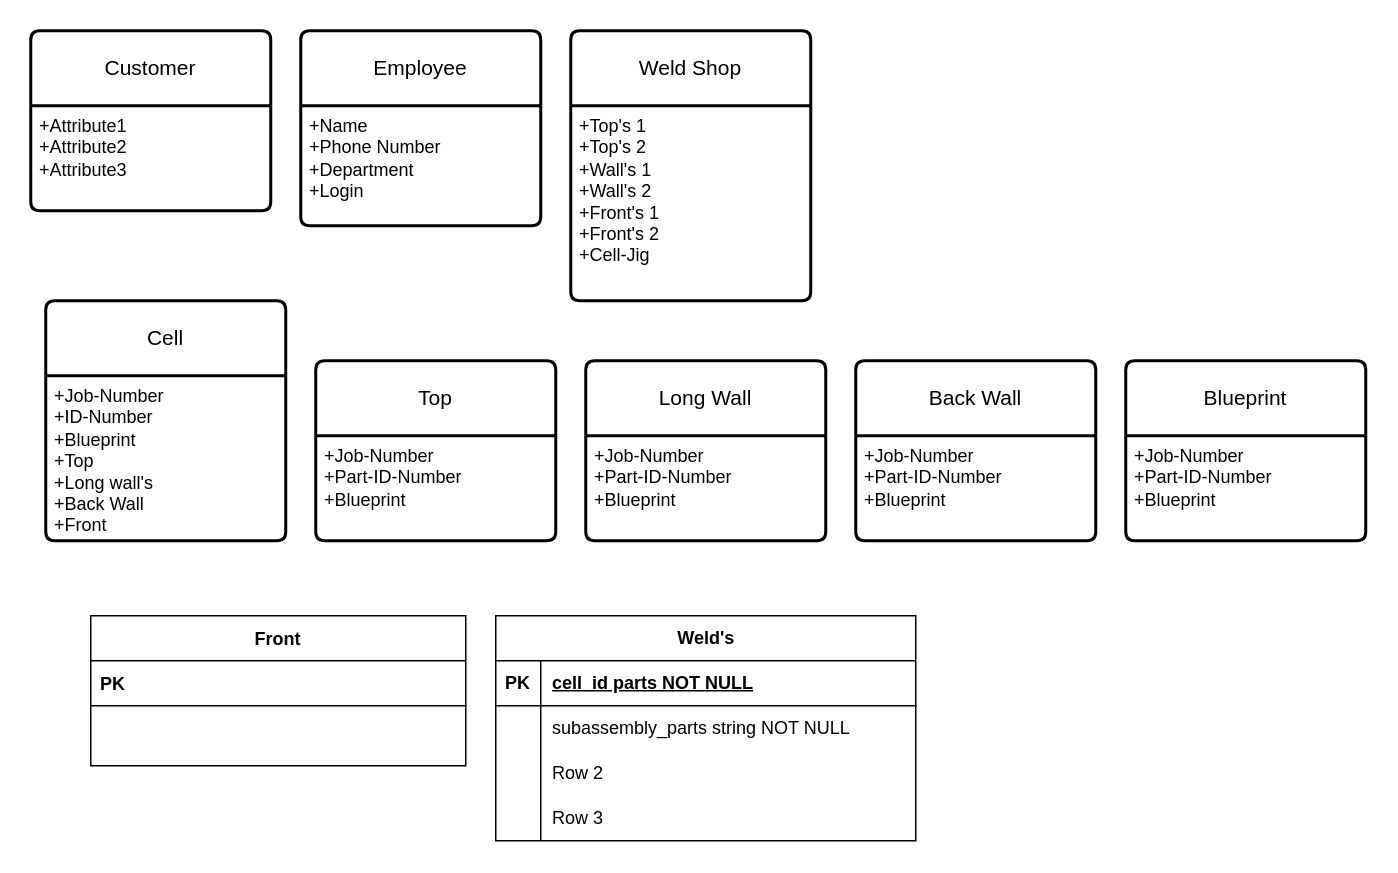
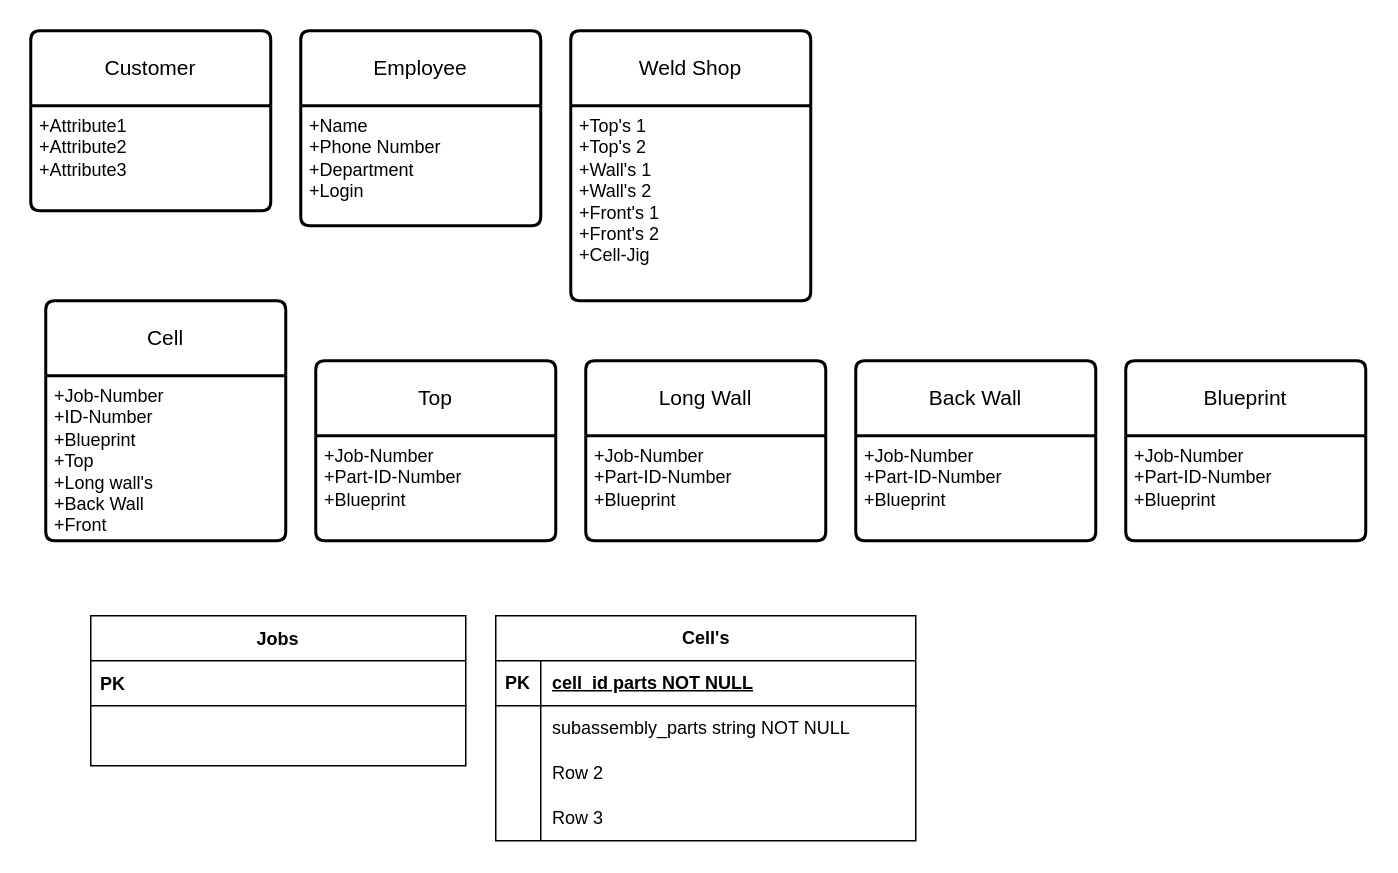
(707, 638) -> (707, 638)
(278, 639) -> (278, 639)
